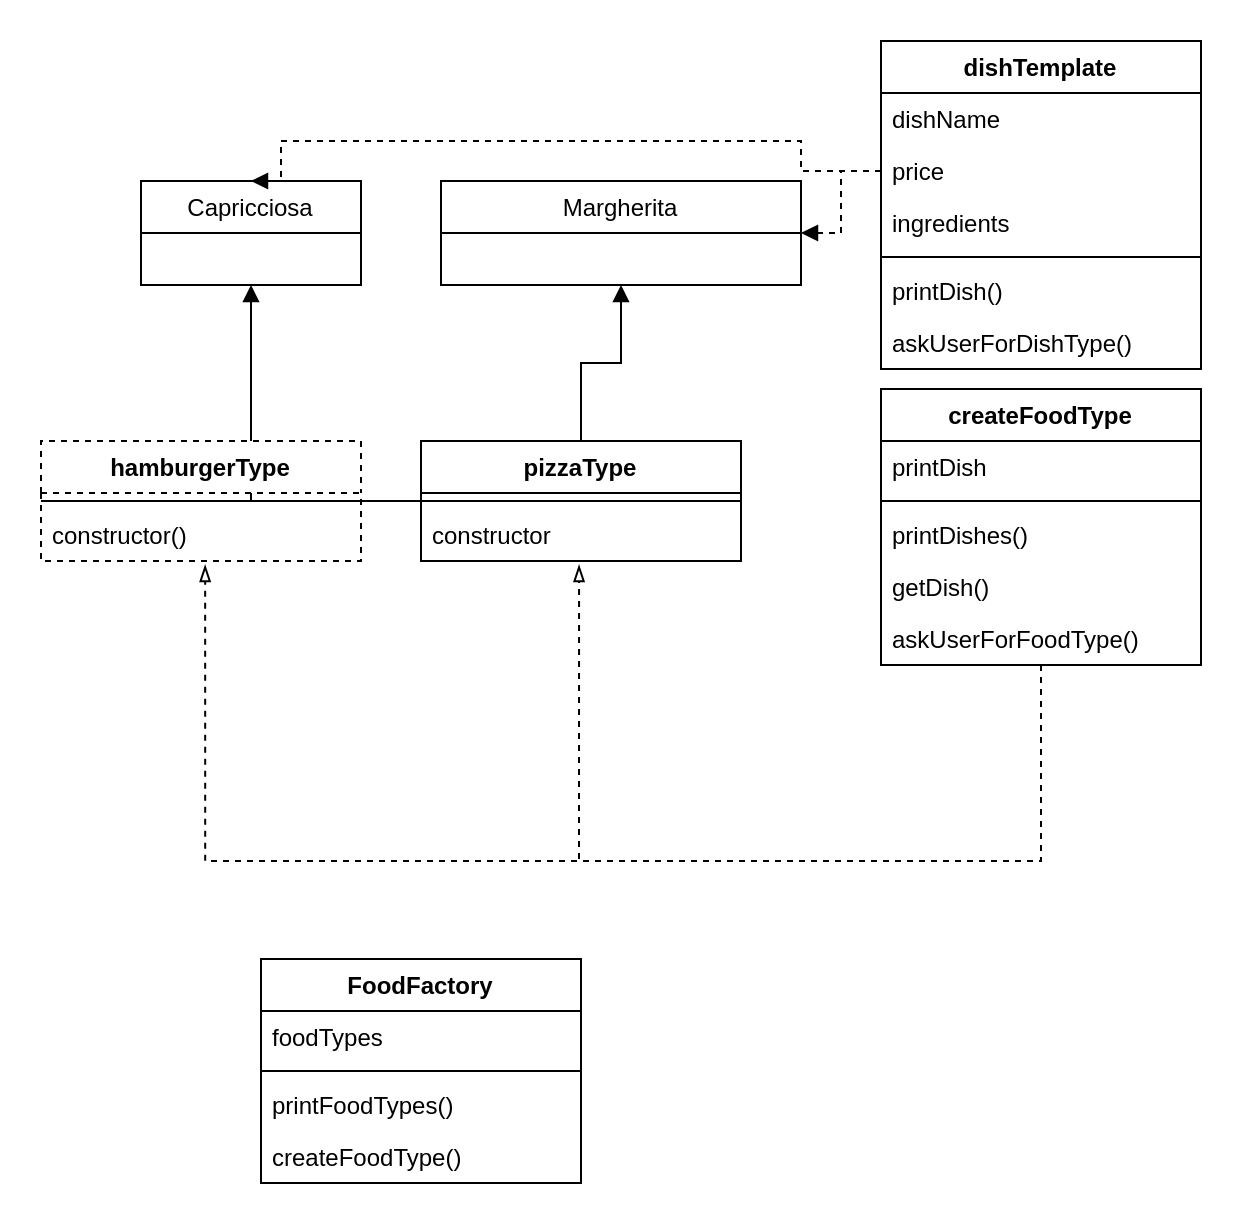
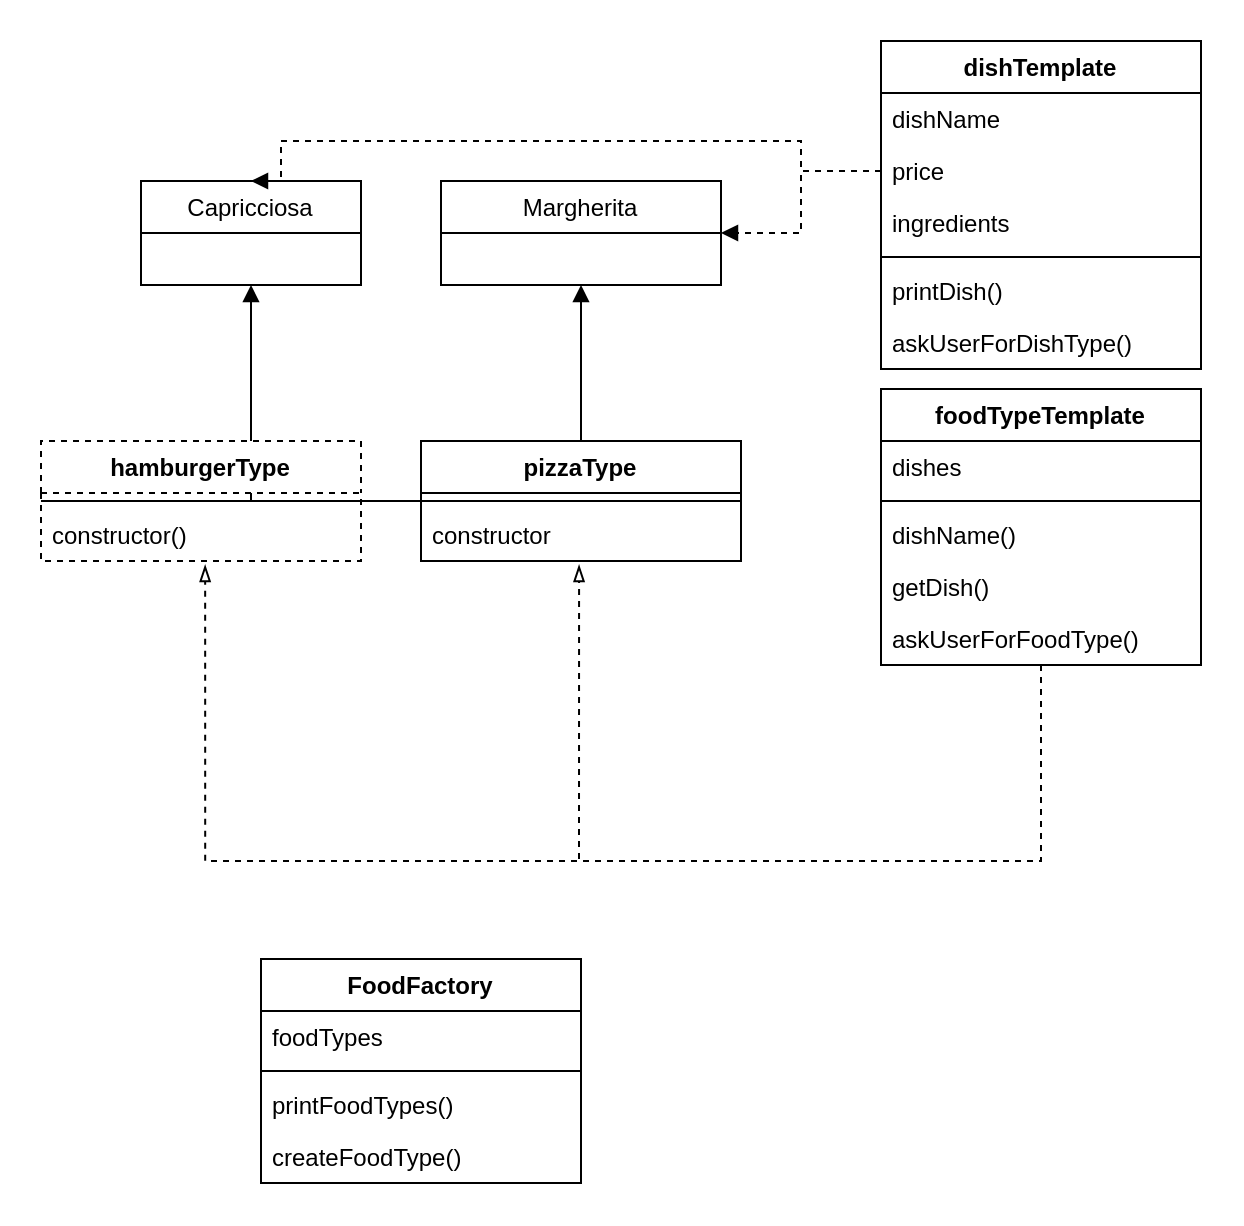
(621, 233) -> (581, 233)
(1040, 416) -> (1040, 416)
(946, 468) -> (929, 468)
(973, 536) -> (956, 536)
